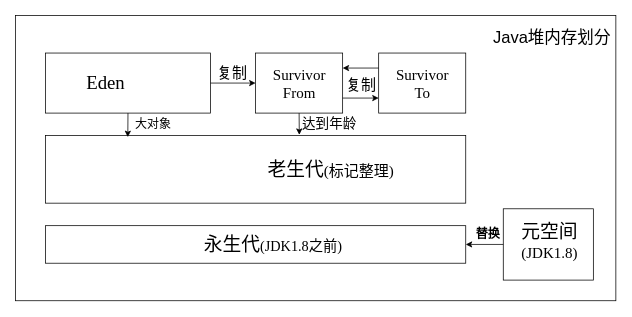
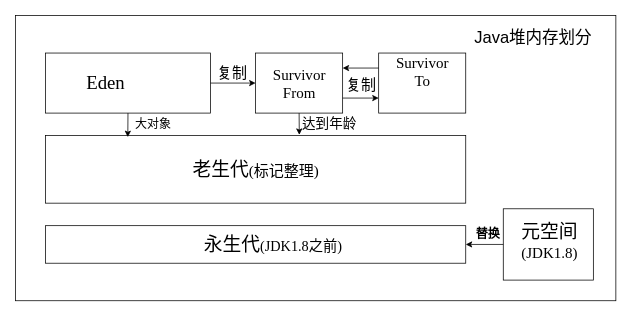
(552, 38) -> (533, 38)
(422, 83) -> (422, 72)
(330, 169) -> (255, 169)
